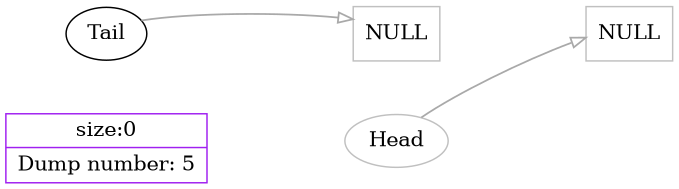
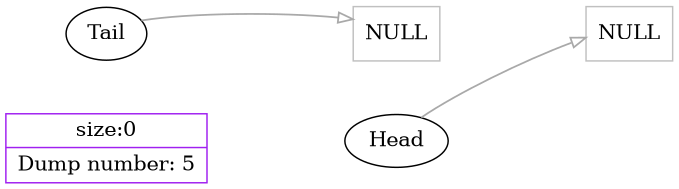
(397, 141) -> (397, 141)
